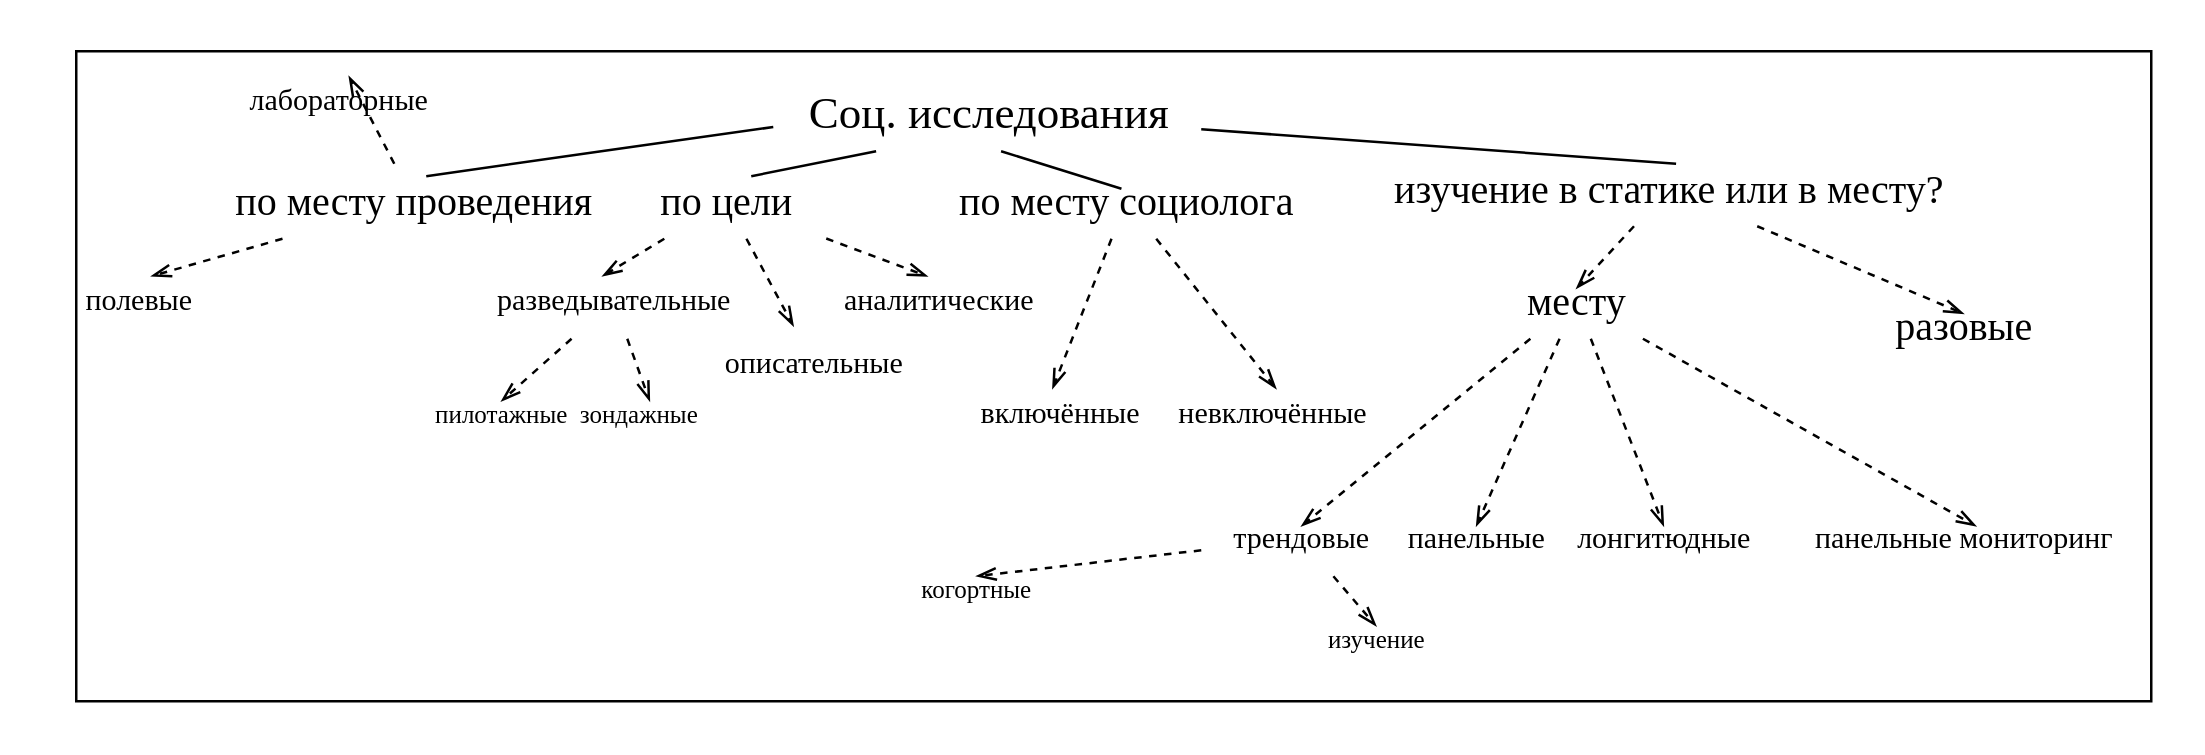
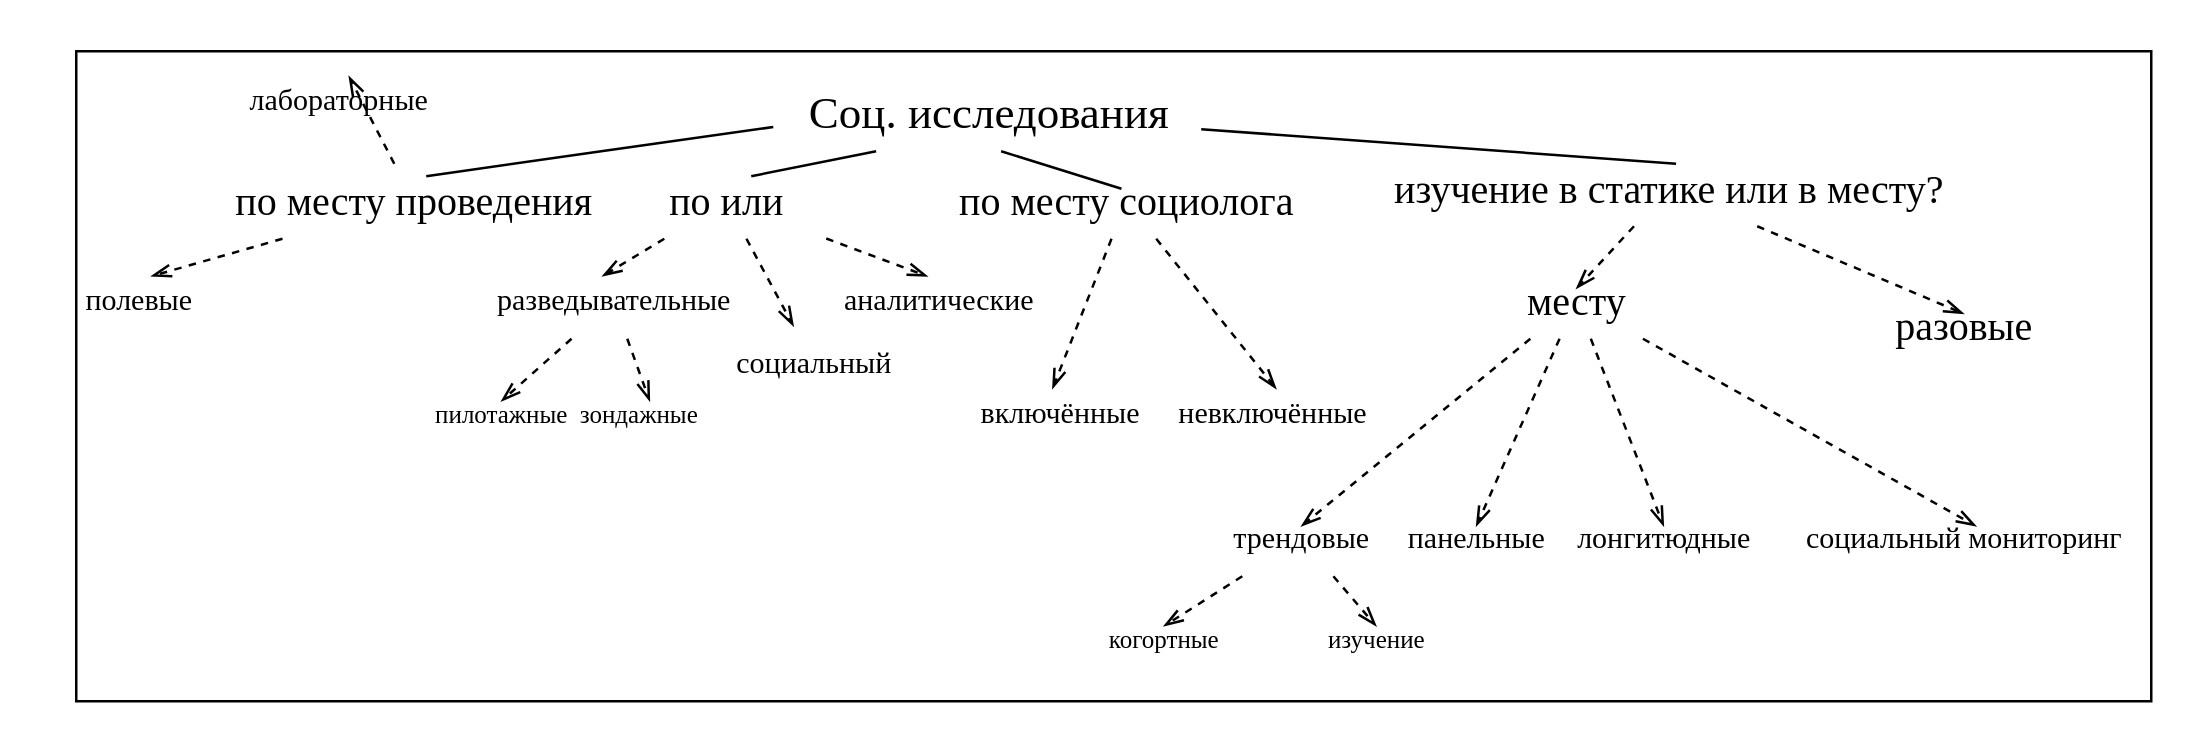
(728, 201) -> (728, 201)
(815, 364) -> (815, 364)
(1965, 539) -> (1965, 539)
(976, 589) -> (1164, 639)
